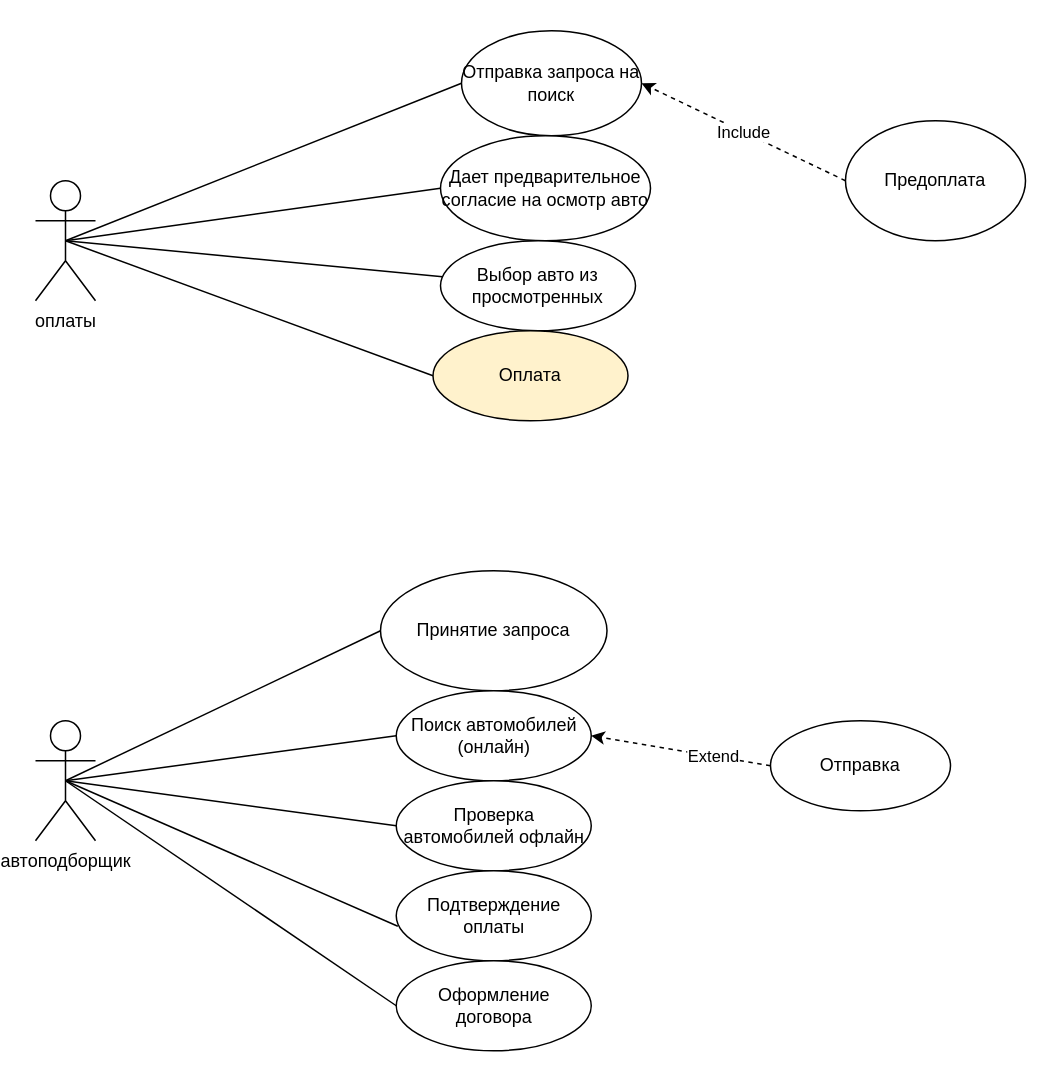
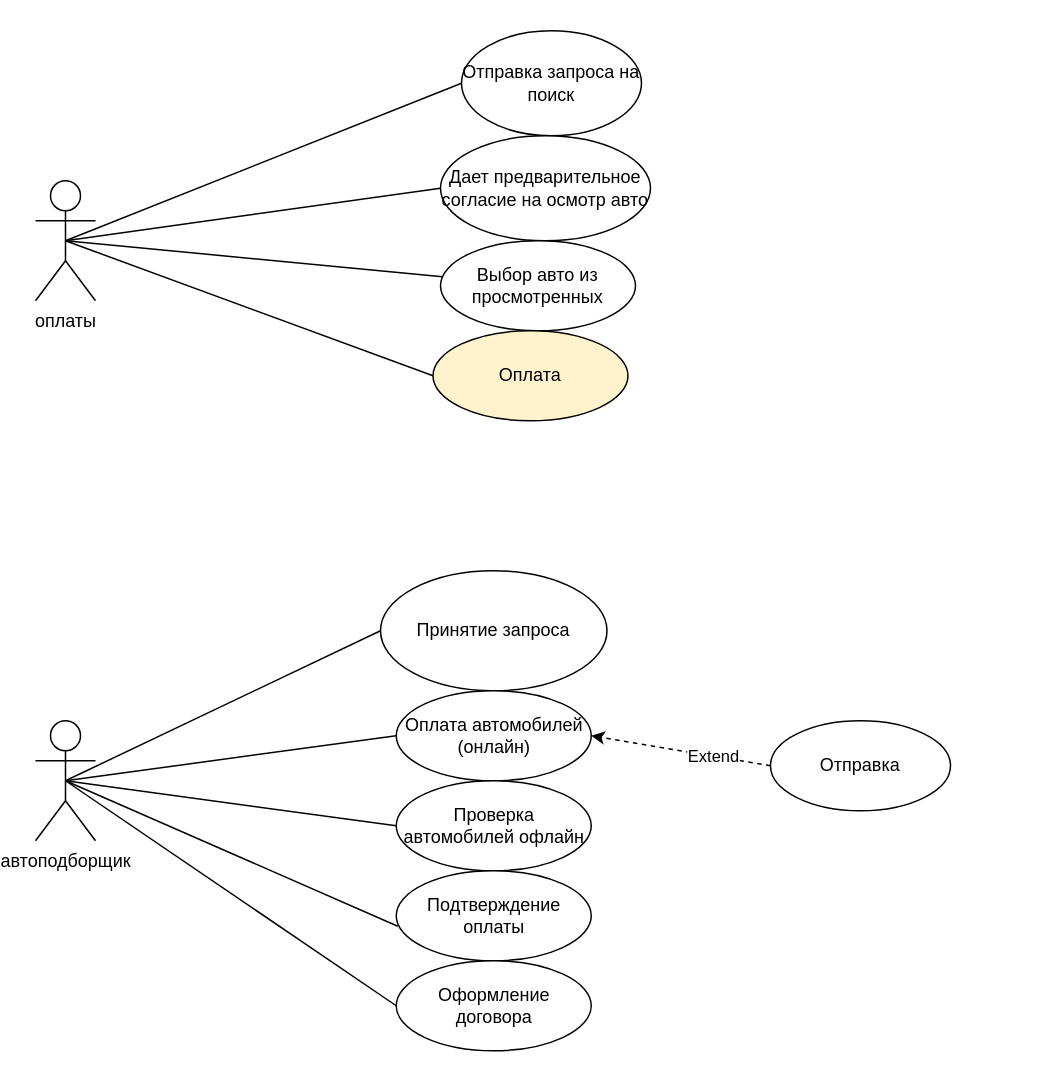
(805, 162) -> none
(935, 181) -> none
(494, 736) -> (494, 736)
